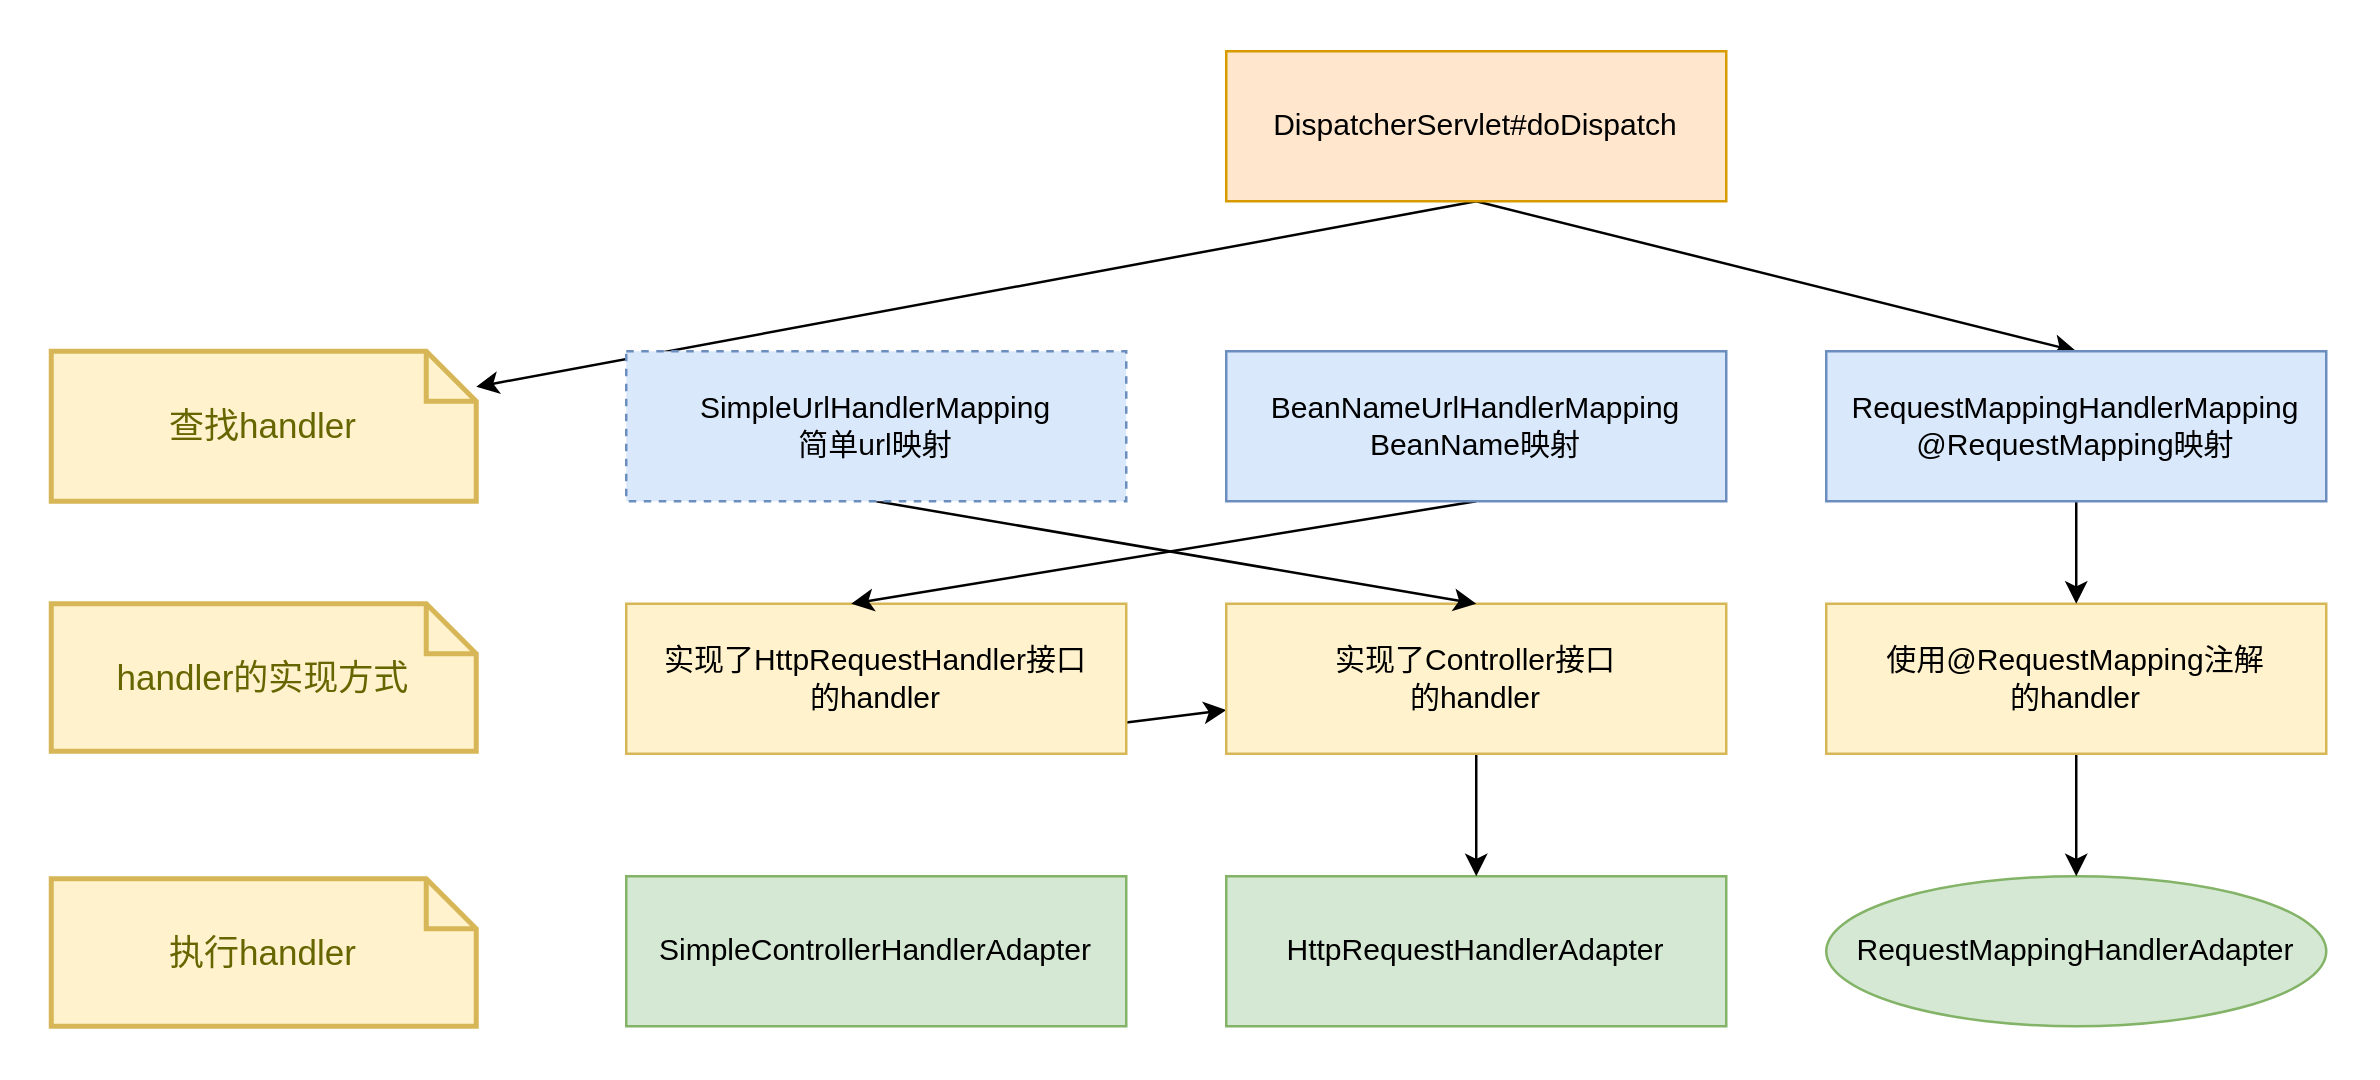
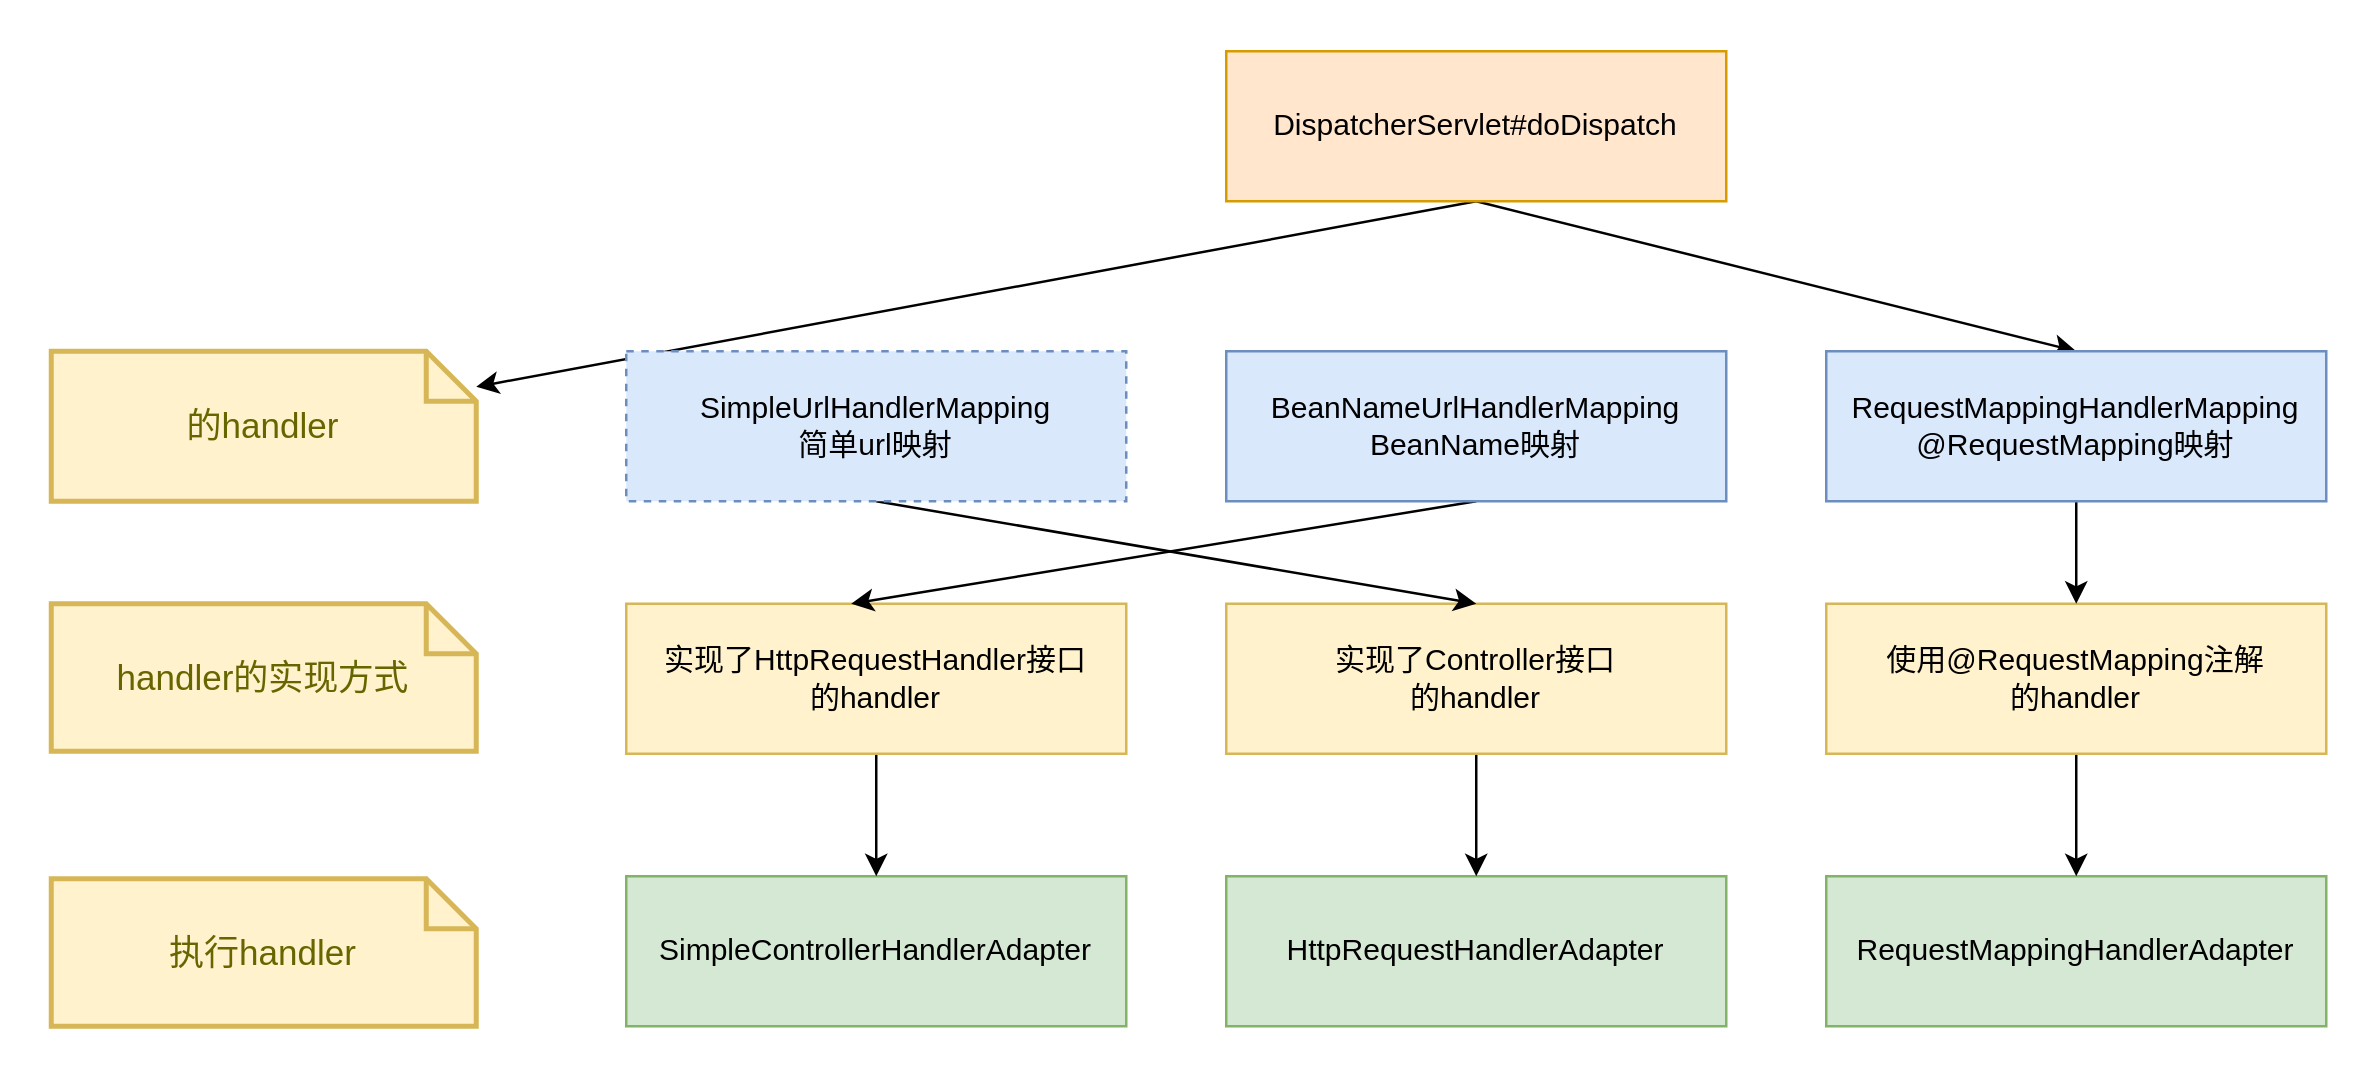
(264, 426) -> (264, 426)
(1168, 717) -> (876, 807)
(2076, 951) -> (2076, 951)
